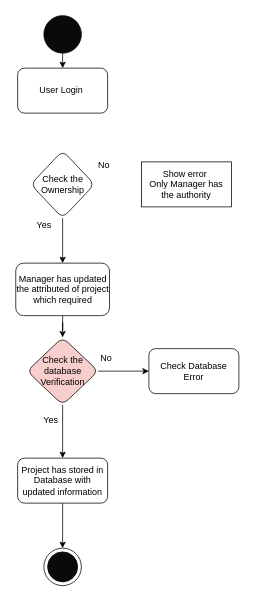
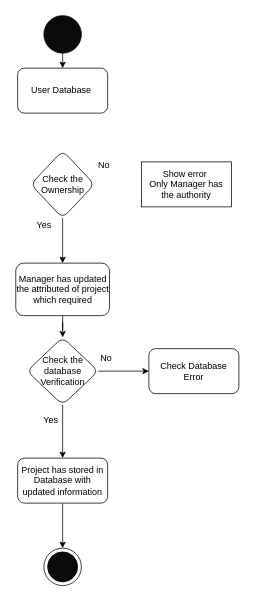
(63, 90) -> (63, 90)
(63, 371) -> (63, 371)
